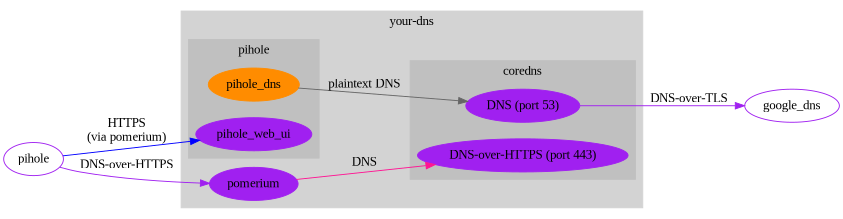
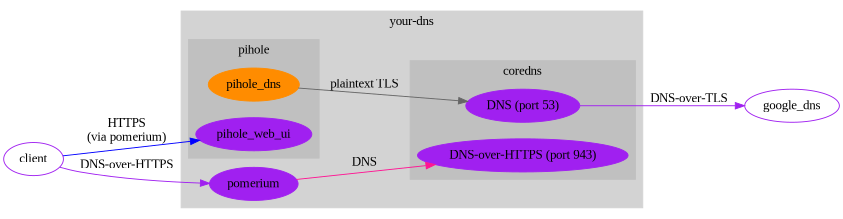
(365, 84) -> (365, 84)
(523, 155) -> (523, 155)
(34, 159) -> (34, 159)
